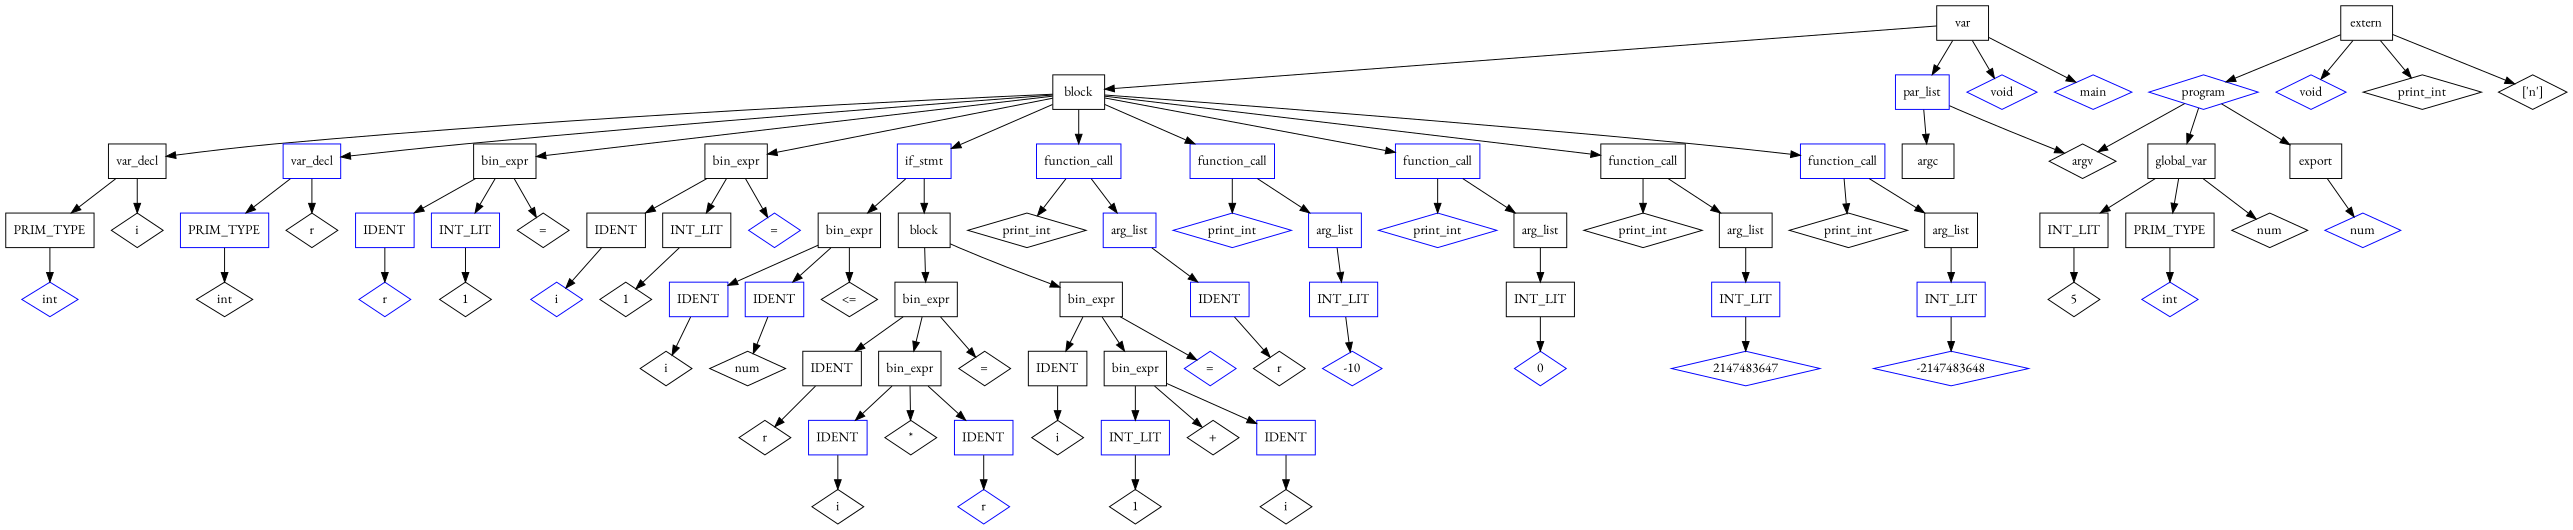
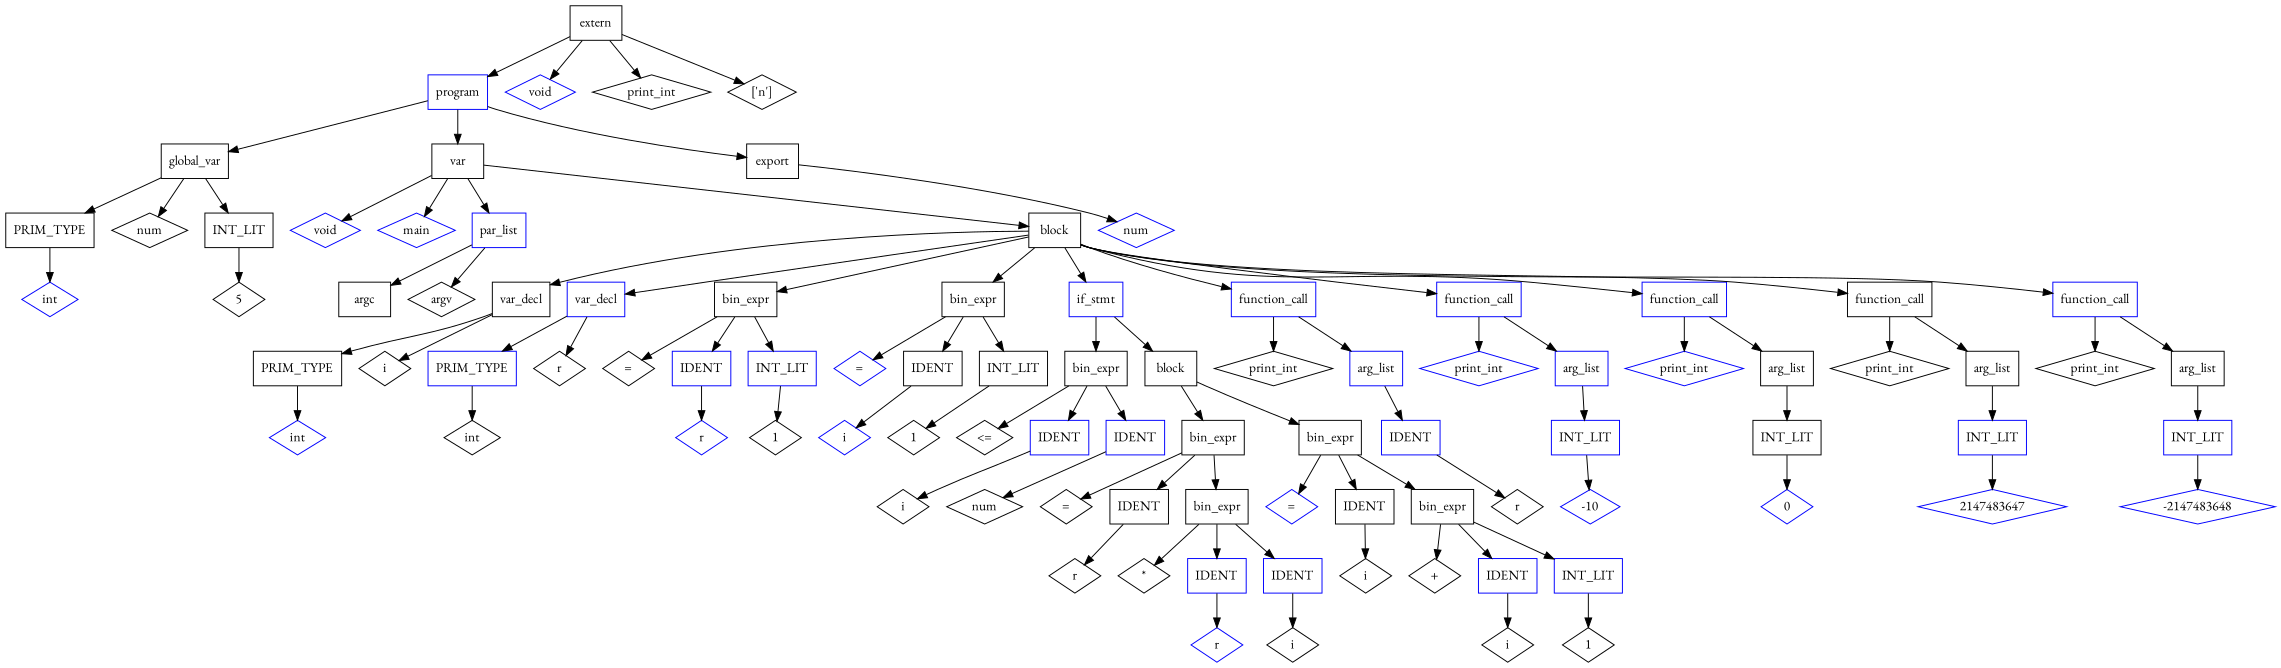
(2204, 92) -> (458, 92)
(2146, 125) -> (458, 122)
